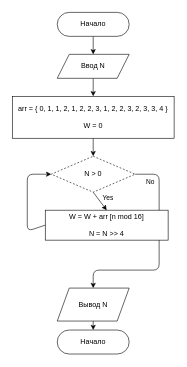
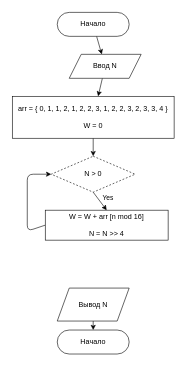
(93, 66) -> (105, 66)
(93, 275) -> none
